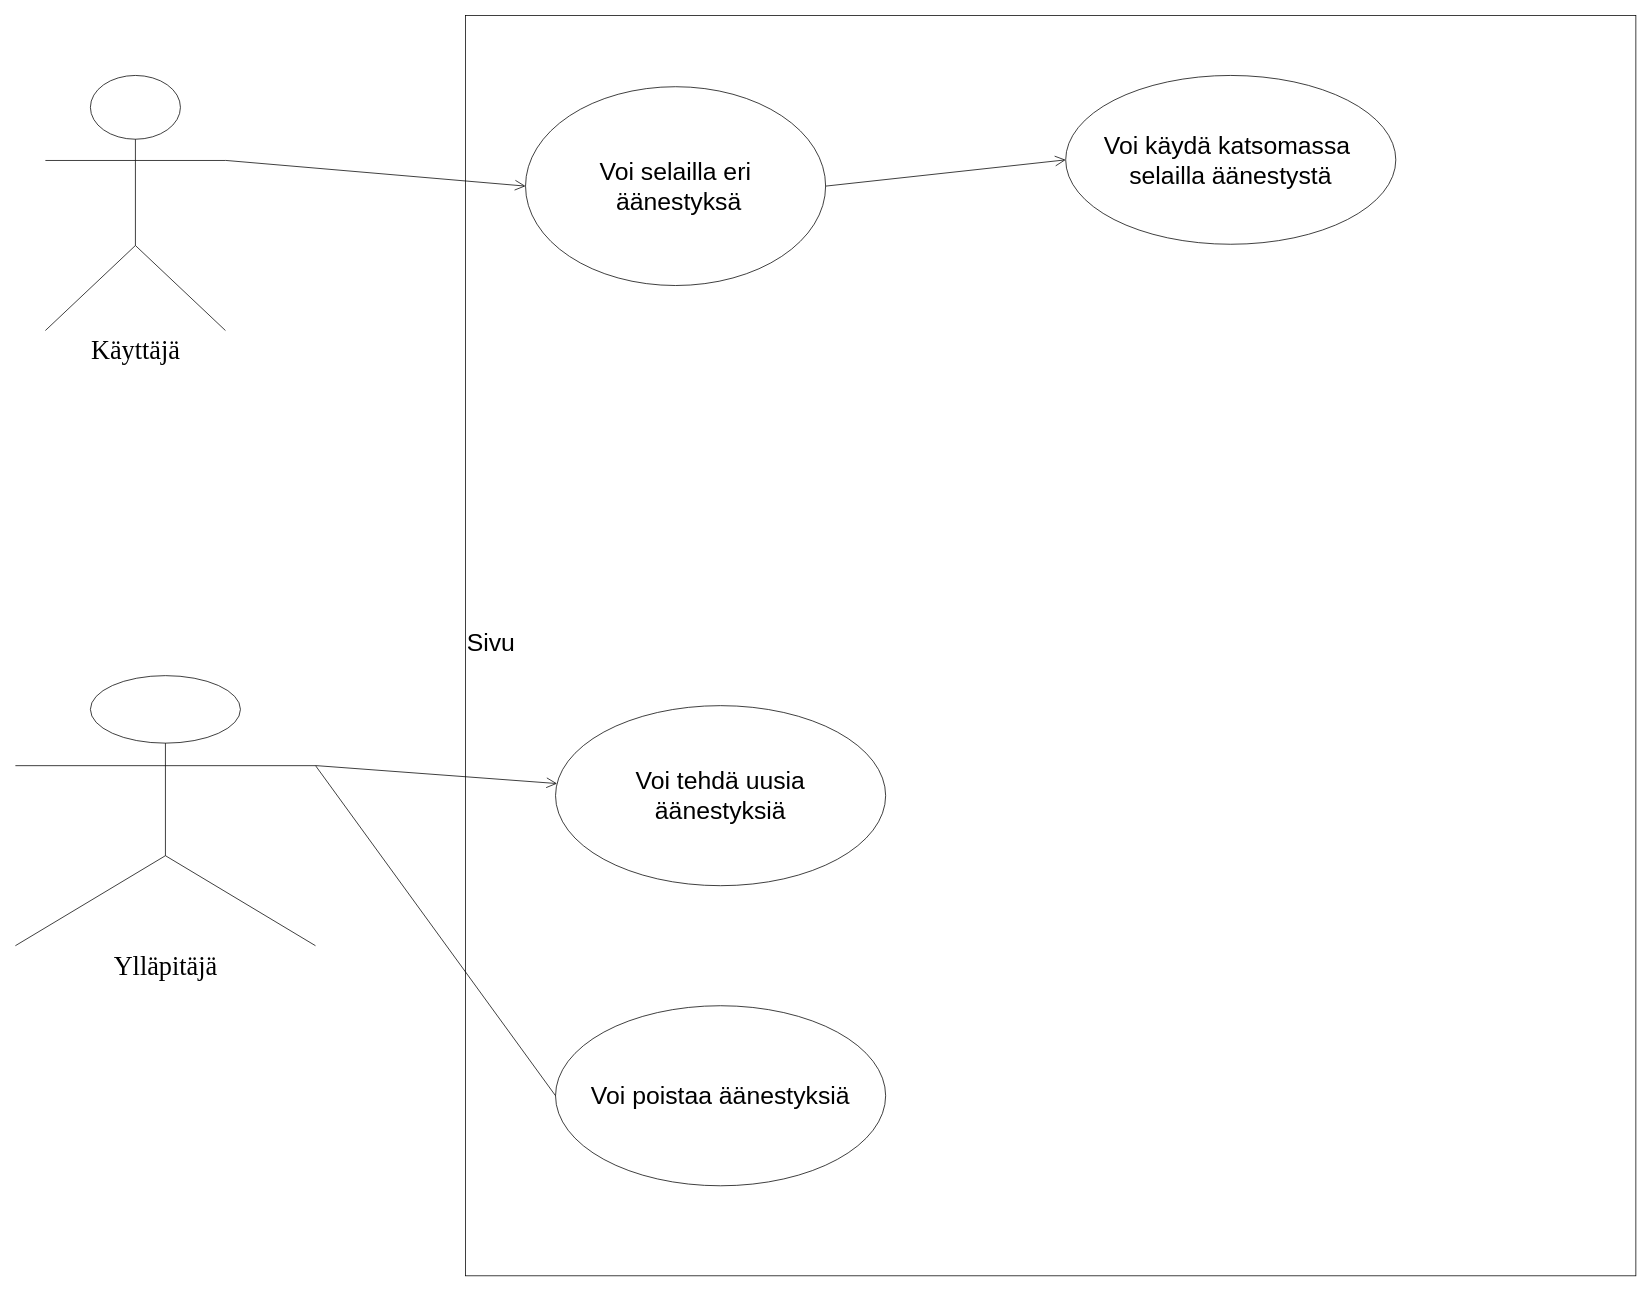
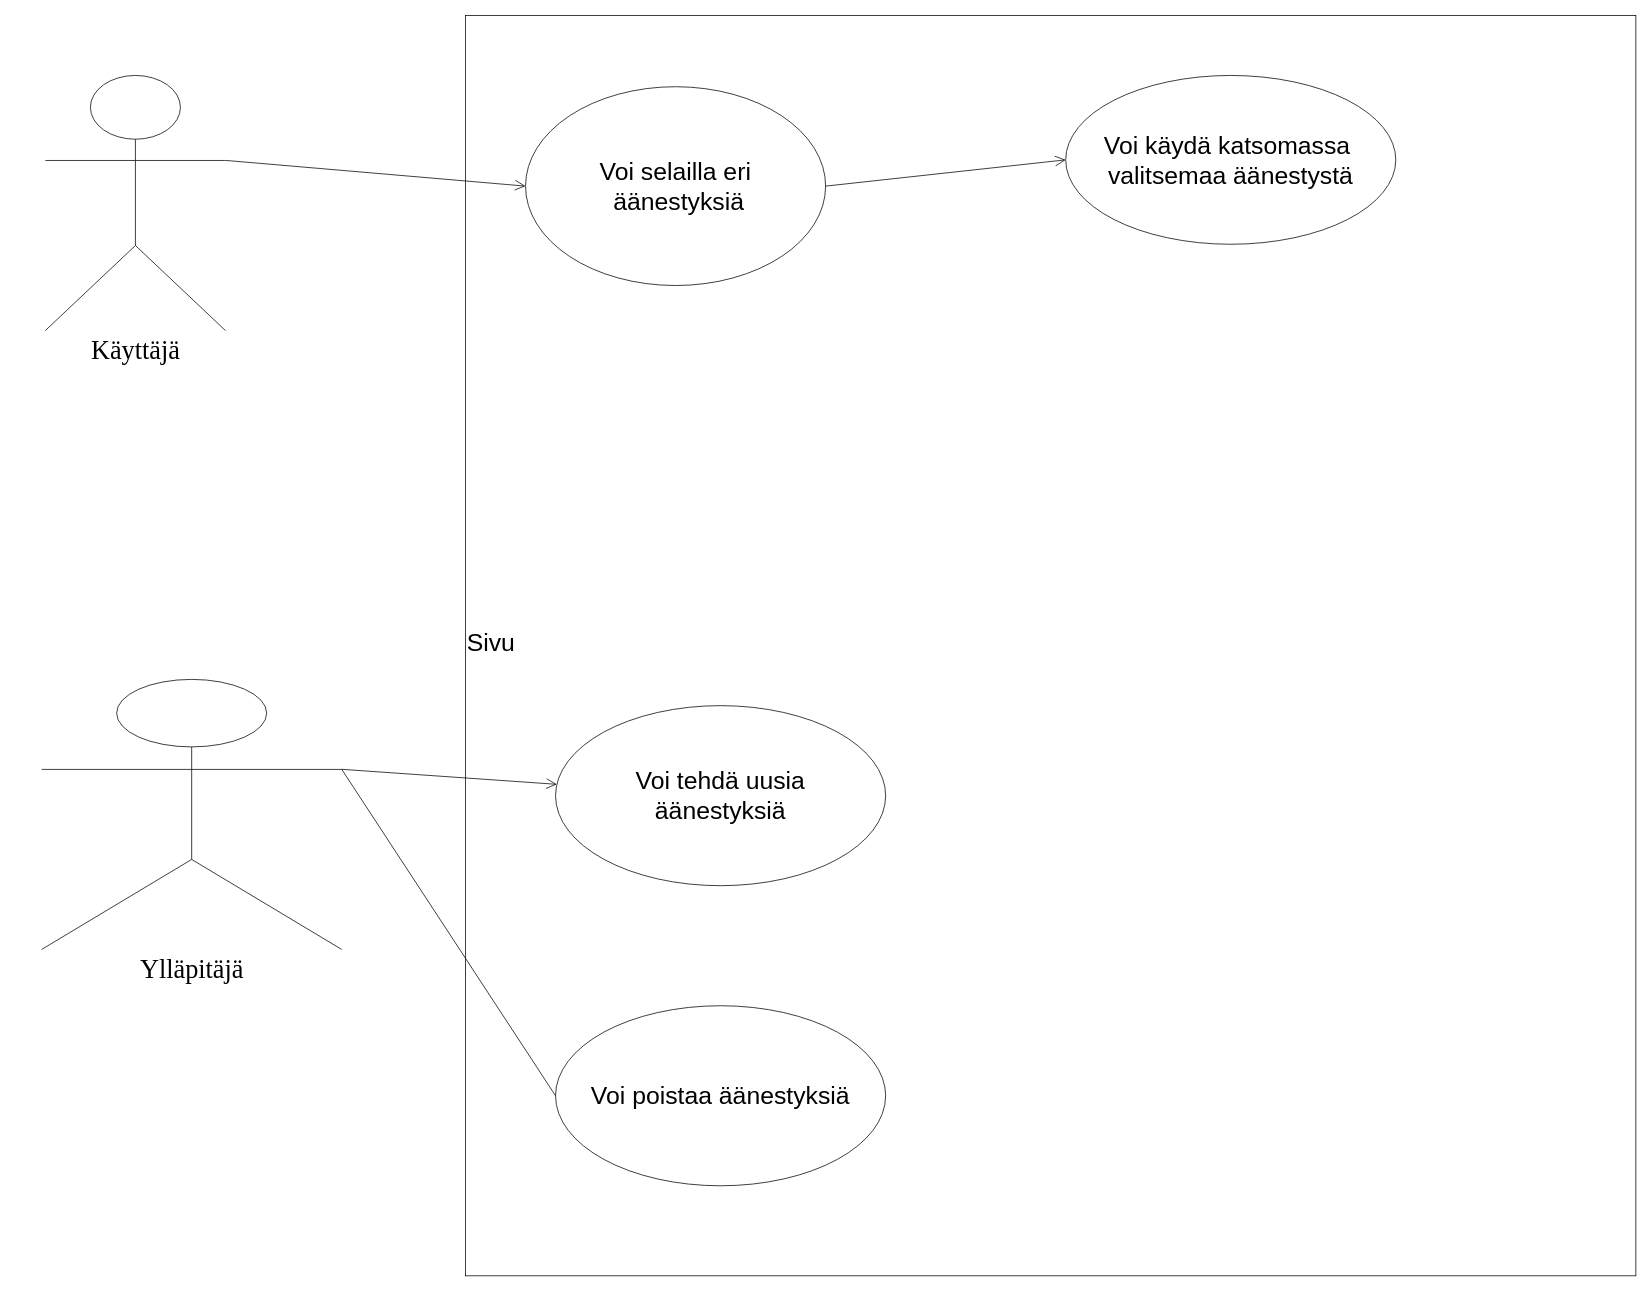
(1230, 160) -> (1230, 160)
(675, 186) -> (675, 186)
(165, 810) -> (192, 814)
